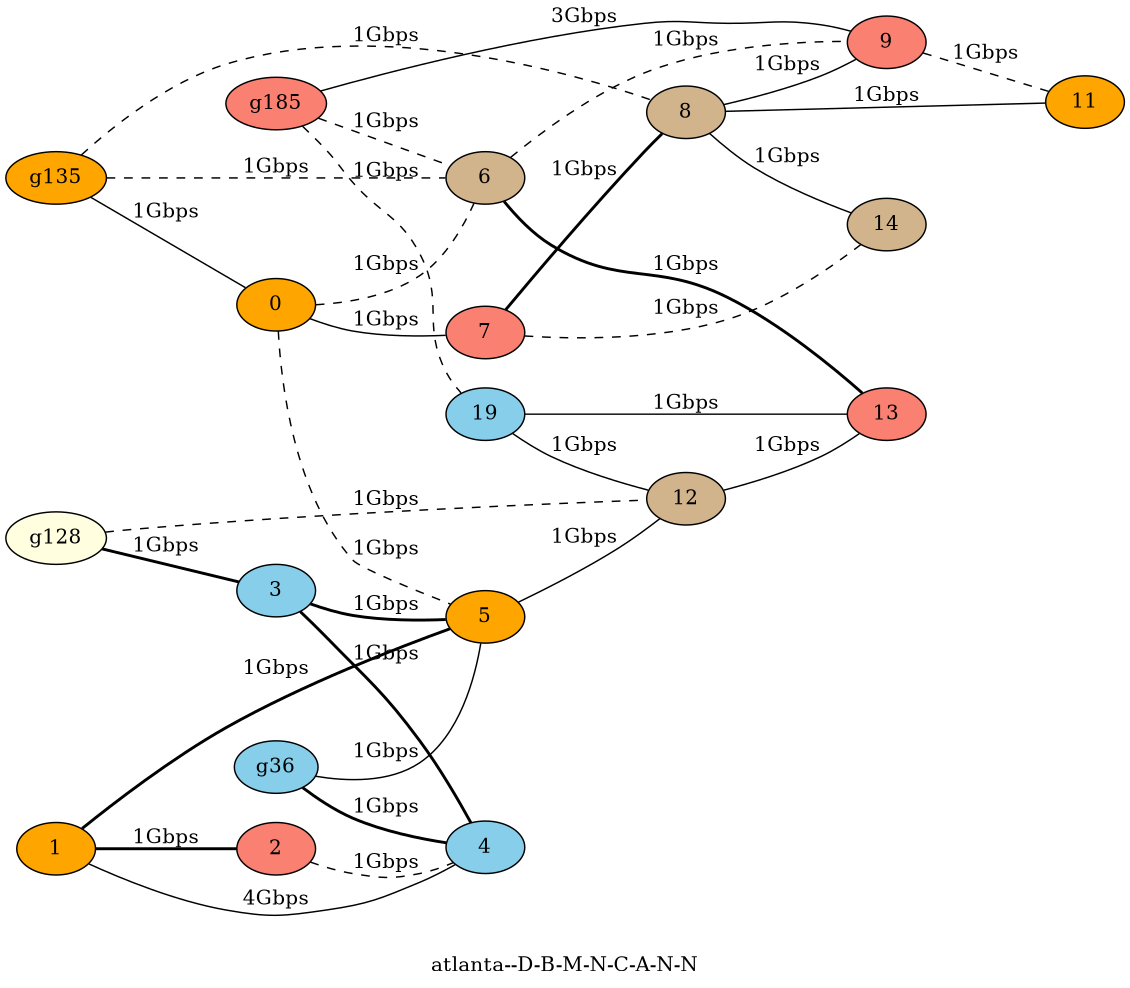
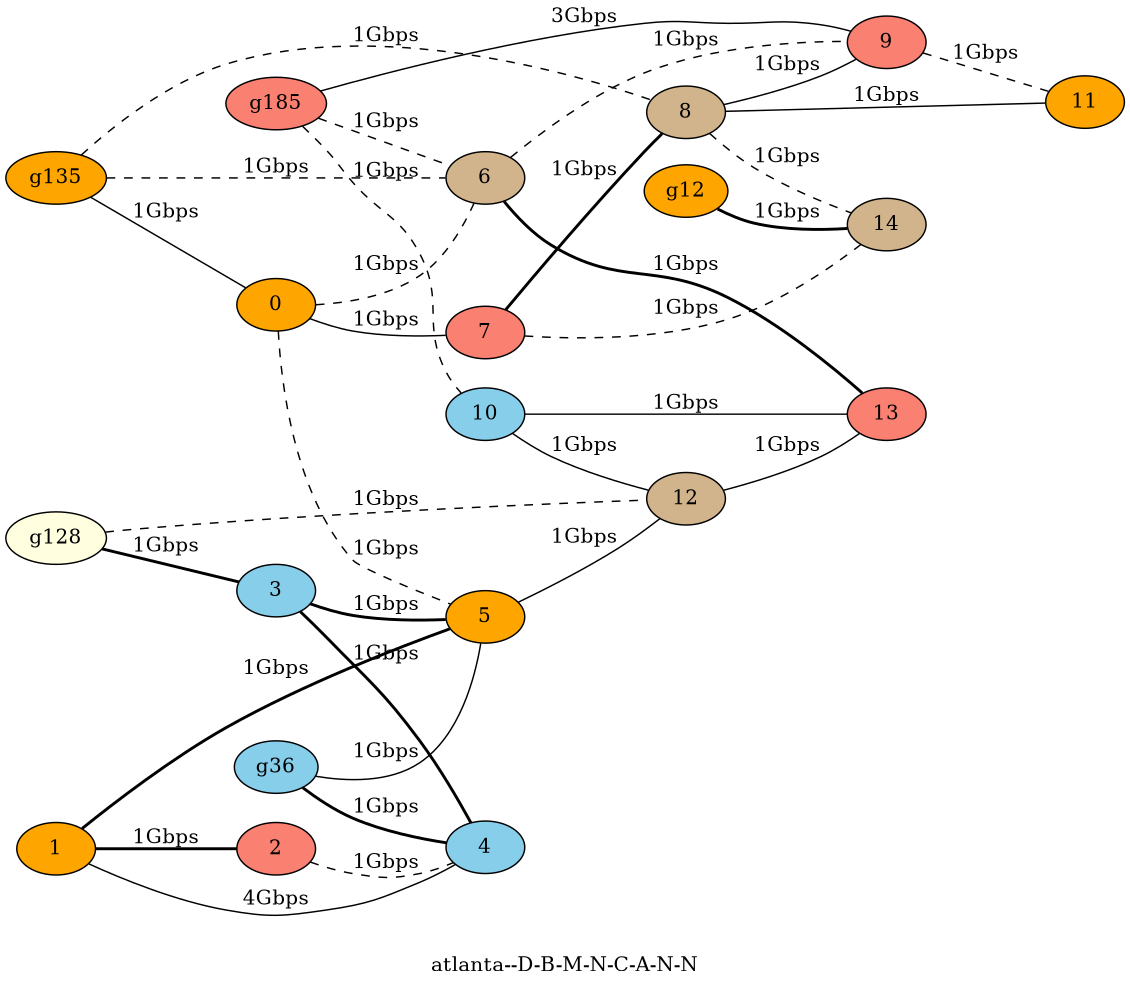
(776, 180) -> (776, 180)
none -> (686, 191)
(485, 414) -> (485, 414)
